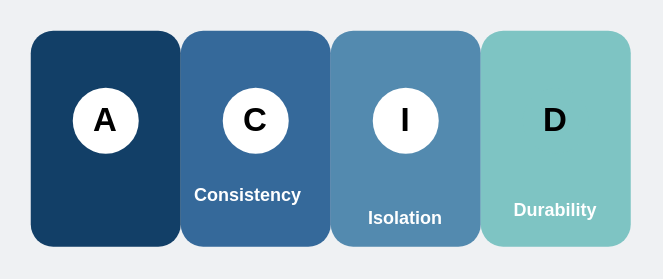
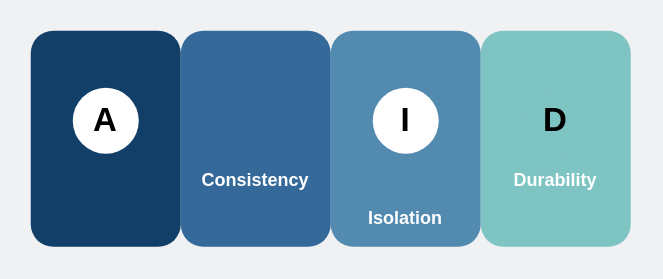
(256, 121) -> none
(248, 195) -> (256, 180)
(556, 210) -> (556, 180)
